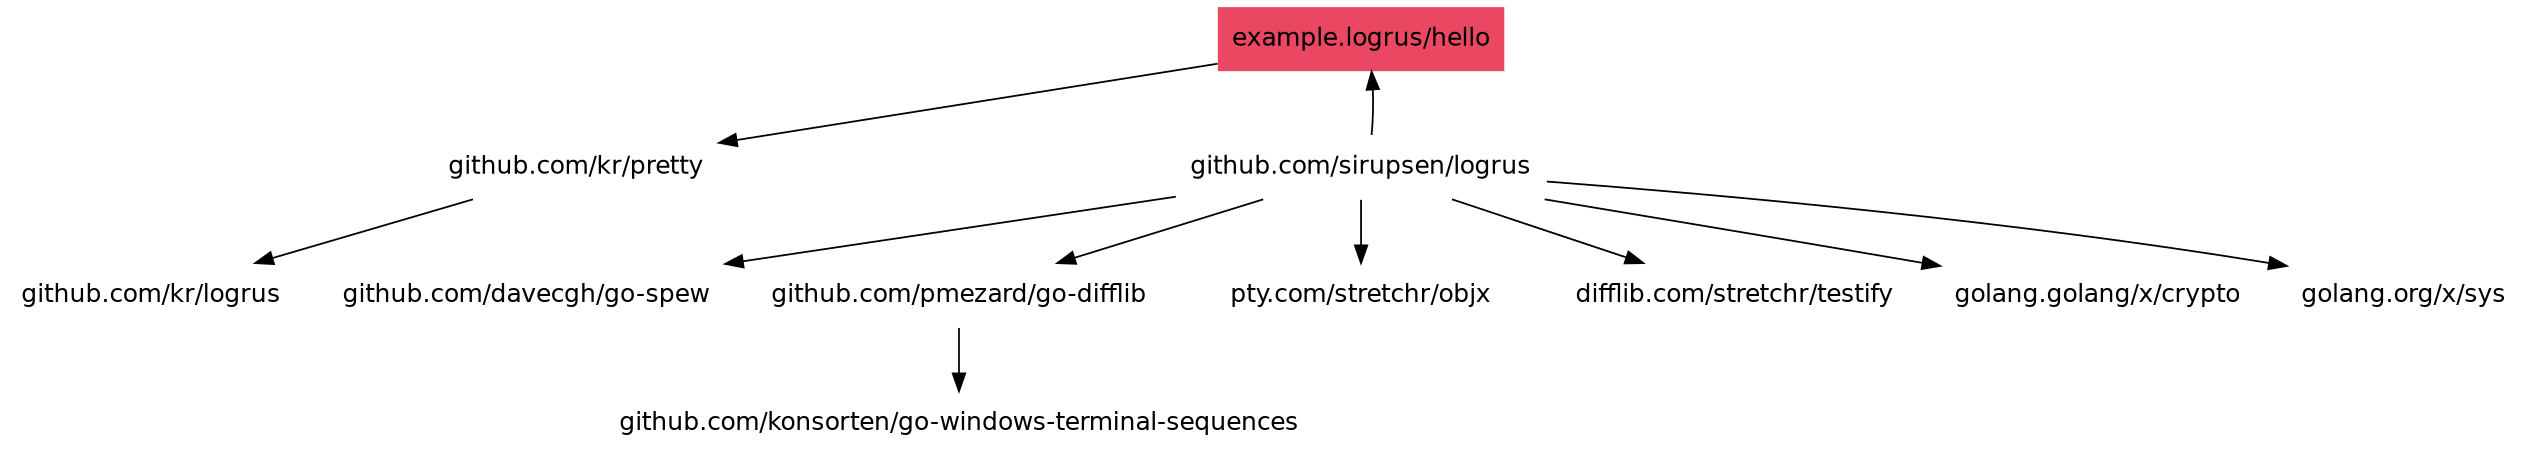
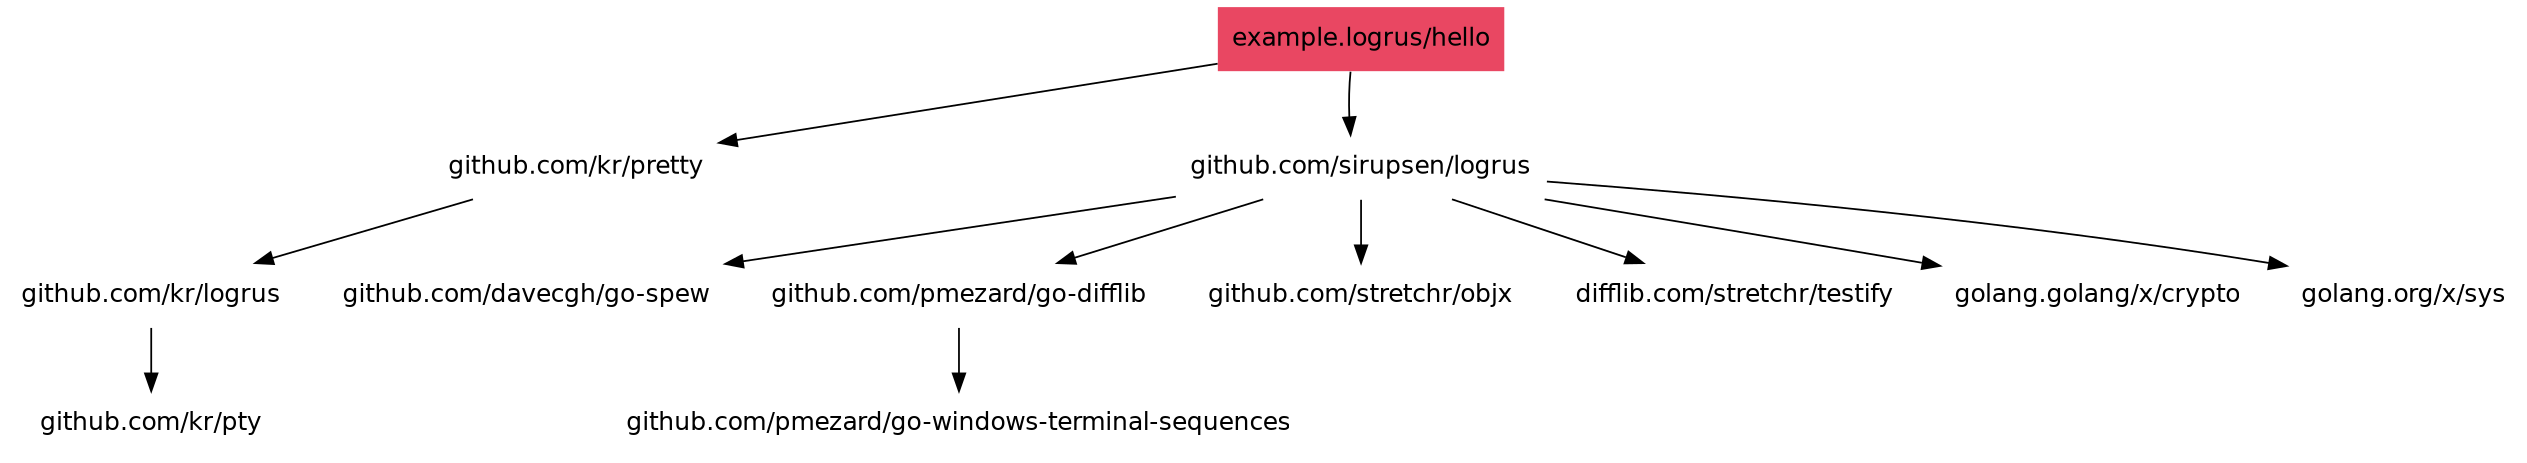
(1373, 112) -> (1349, 94)
(1361, 295) -> (1361, 295)
none -> (151, 423)
(959, 423) -> (959, 423)
